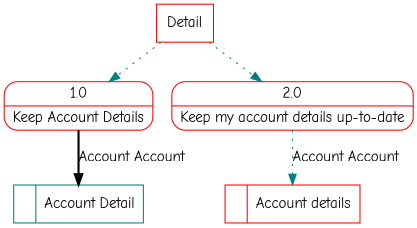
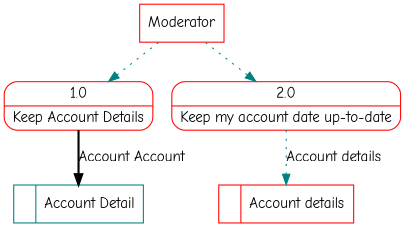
(185, 23) -> (182, 23)
(293, 118) -> (286, 118)
(346, 158) -> (334, 158)
